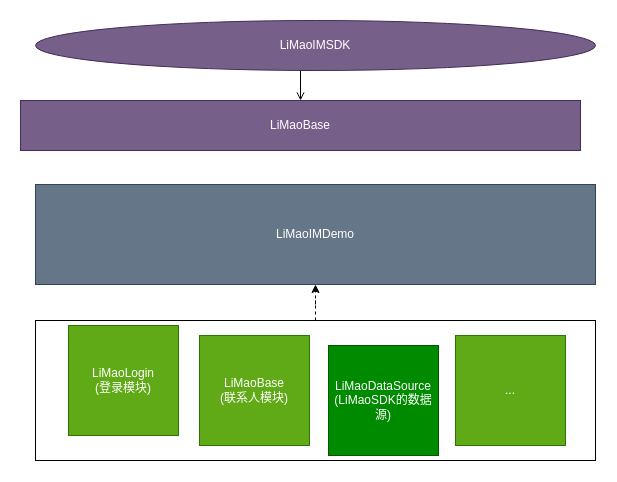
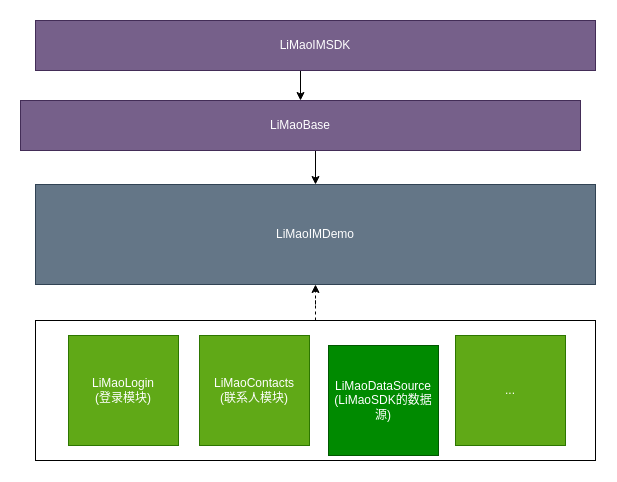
(316, 46) -> (316, 46)
(301, 94) -> (301, 92)
none -> (316, 163)
(124, 381) -> (124, 391)
(255, 391) -> (255, 391)
